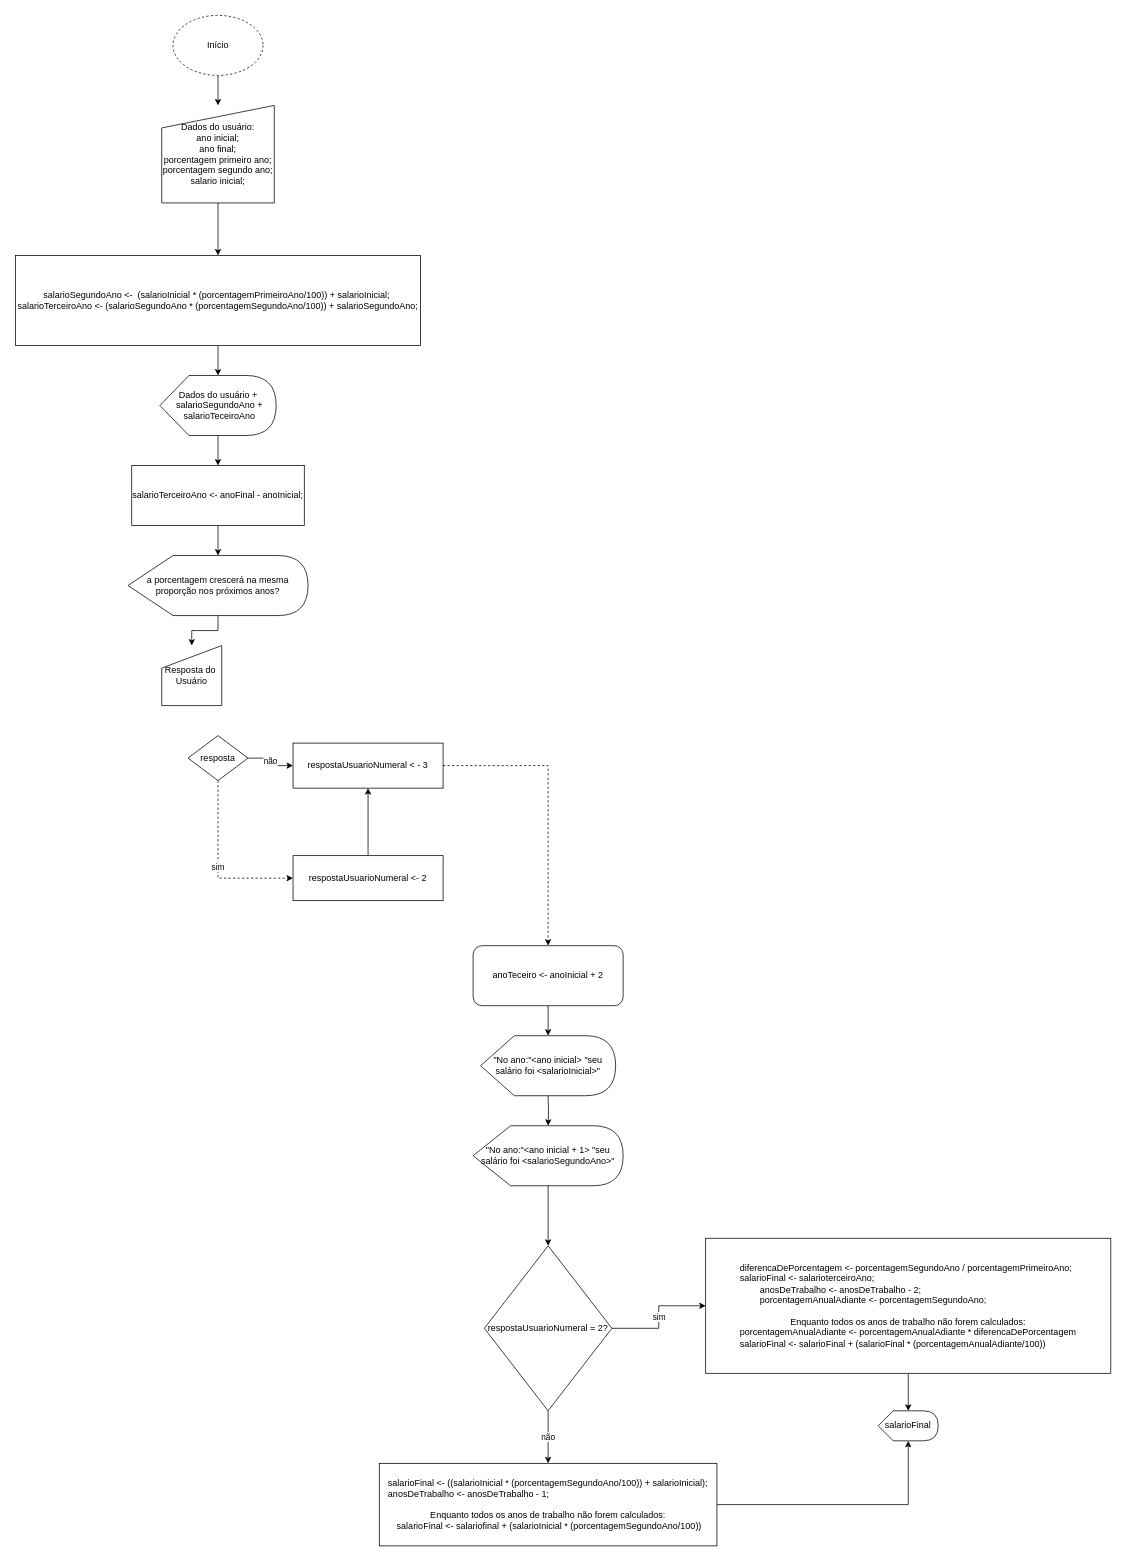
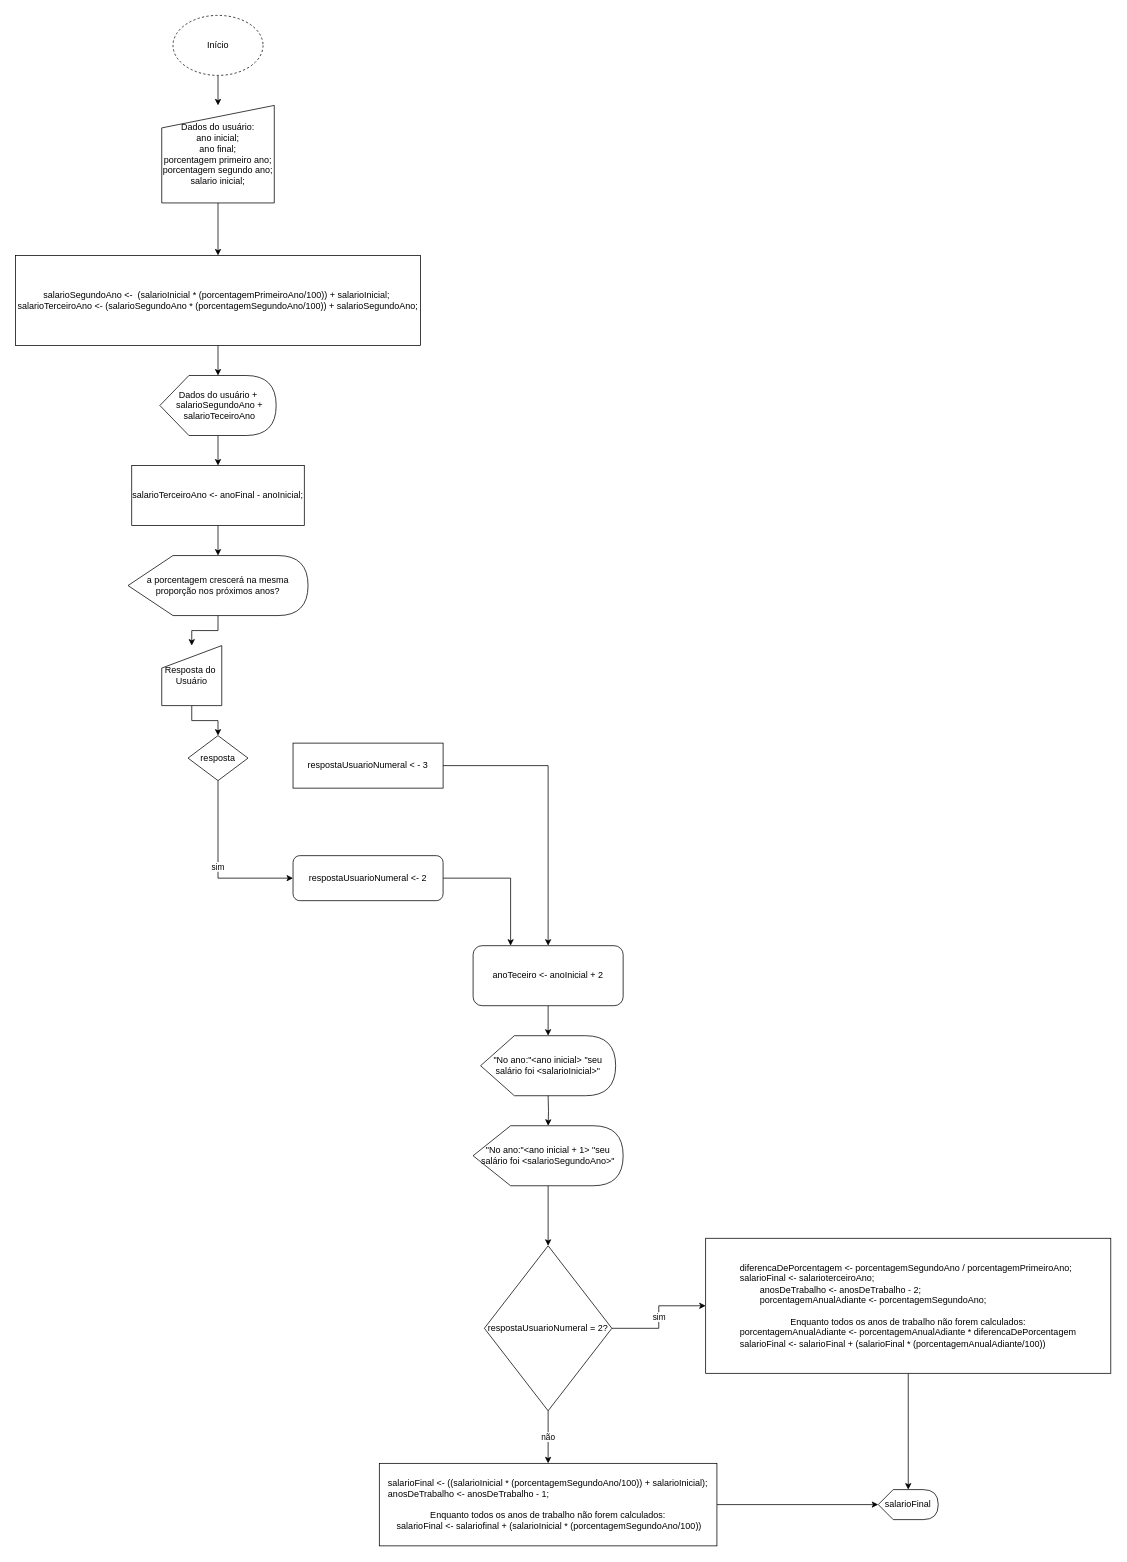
none -> (202, 720)
(271, 765) -> none
(368, 794) -> (510, 908)
(548, 799) -> (548, 799)
(218, 822) -> (218, 822)
(368, 878) -> (368, 878)
(908, 1425) -> (908, 1504)
